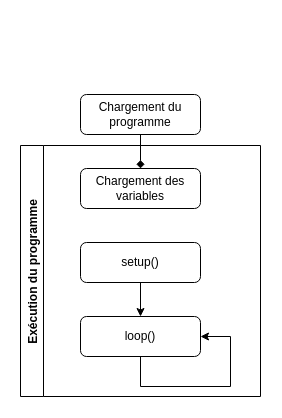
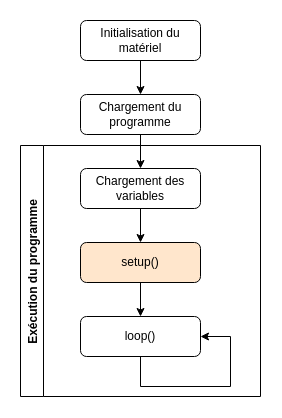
none -> (141, 41)
none -> (141, 80)
(141, 160) -> (141, 160)
none -> (141, 228)
(141, 263) -> (141, 263)
